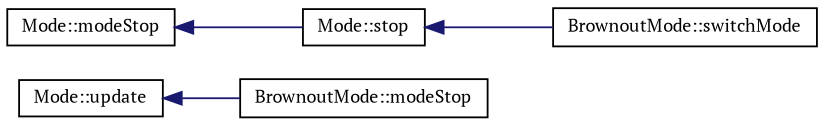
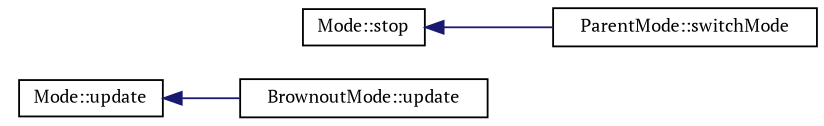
(91, 27) -> none
(685, 27) -> (685, 27)
(364, 98) -> (364, 98)
